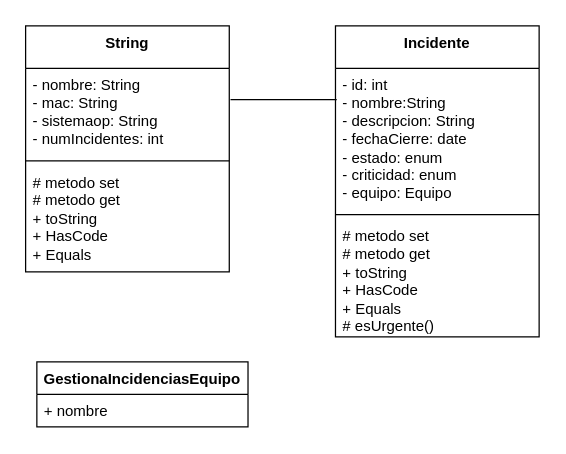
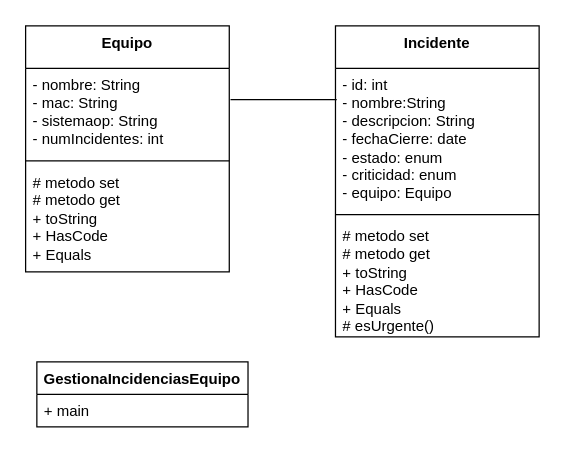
(128, 43) -> (128, 43)
(76, 412) -> (66, 412)
